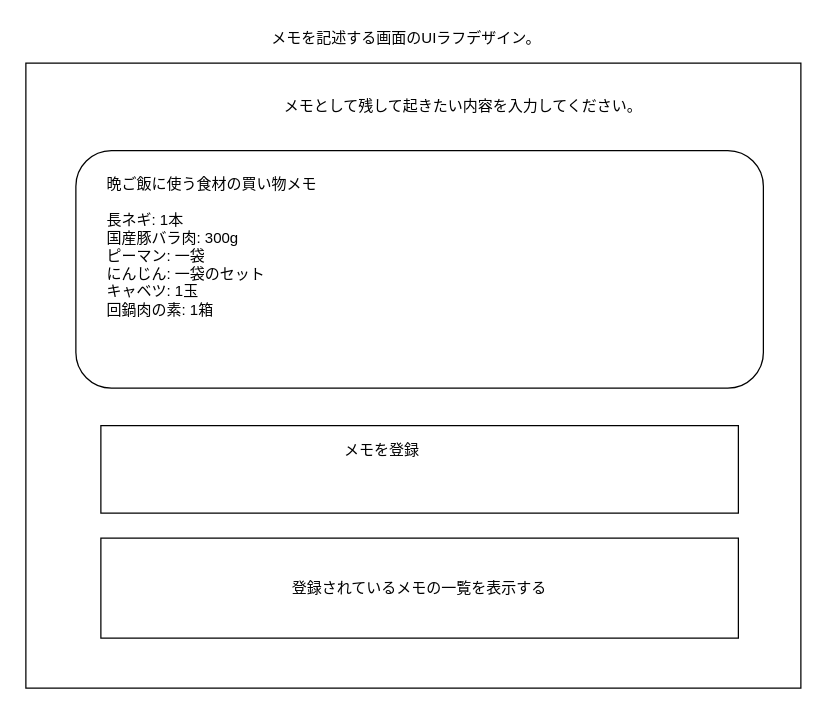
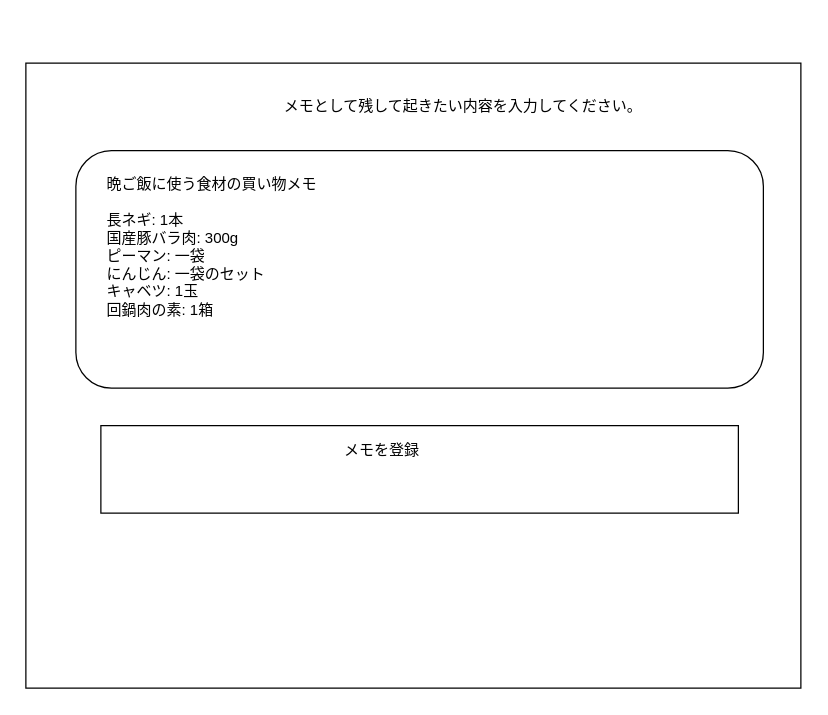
(406, 38) -> none
(419, 588) -> none
